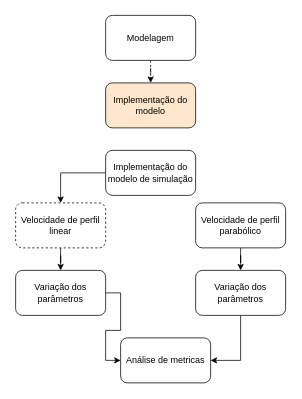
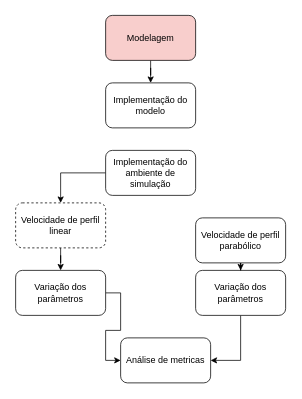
(150, 38) -> (150, 38)
(150, 74) -> (150, 74)
(150, 105) -> (150, 105)
(150, 173) -> (150, 173)
(240, 225) -> (240, 240)
